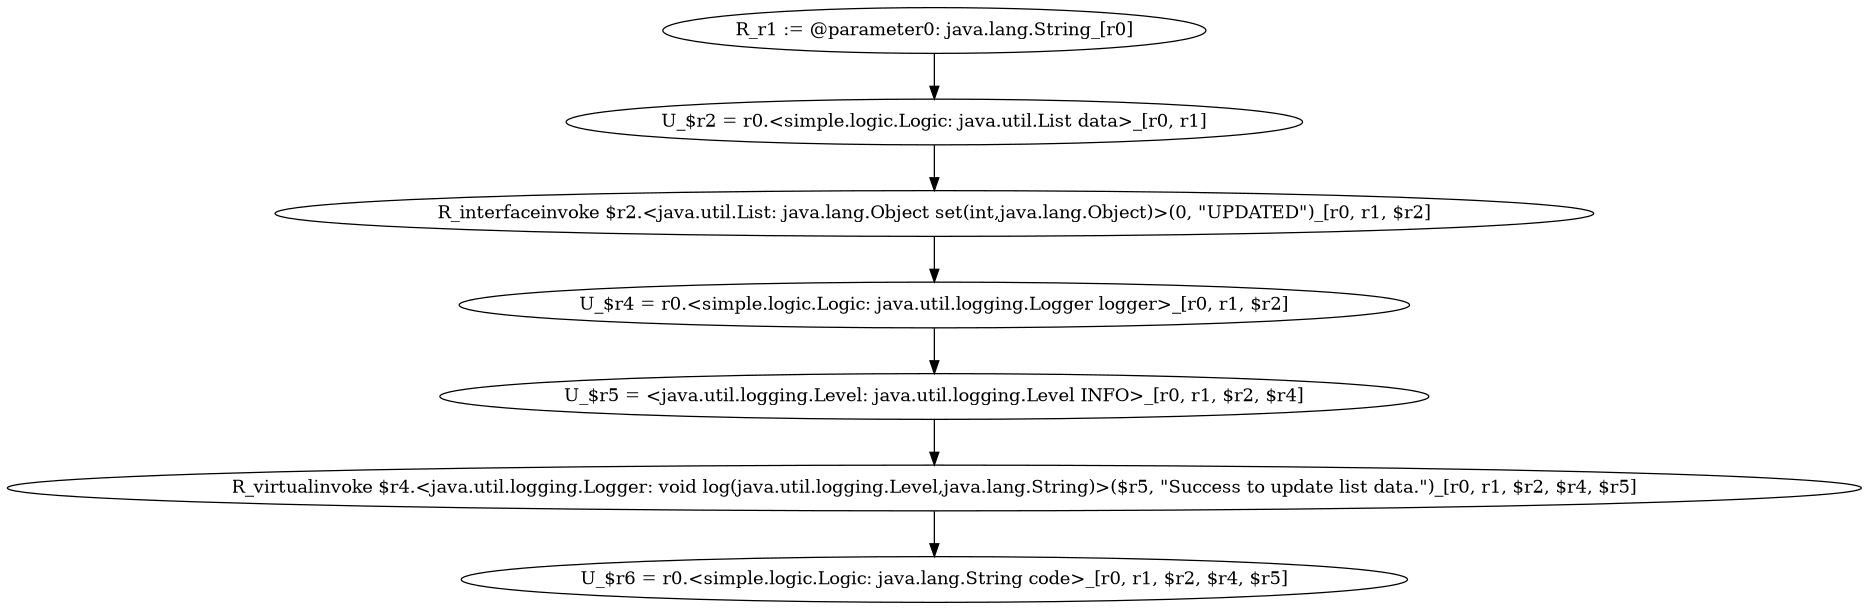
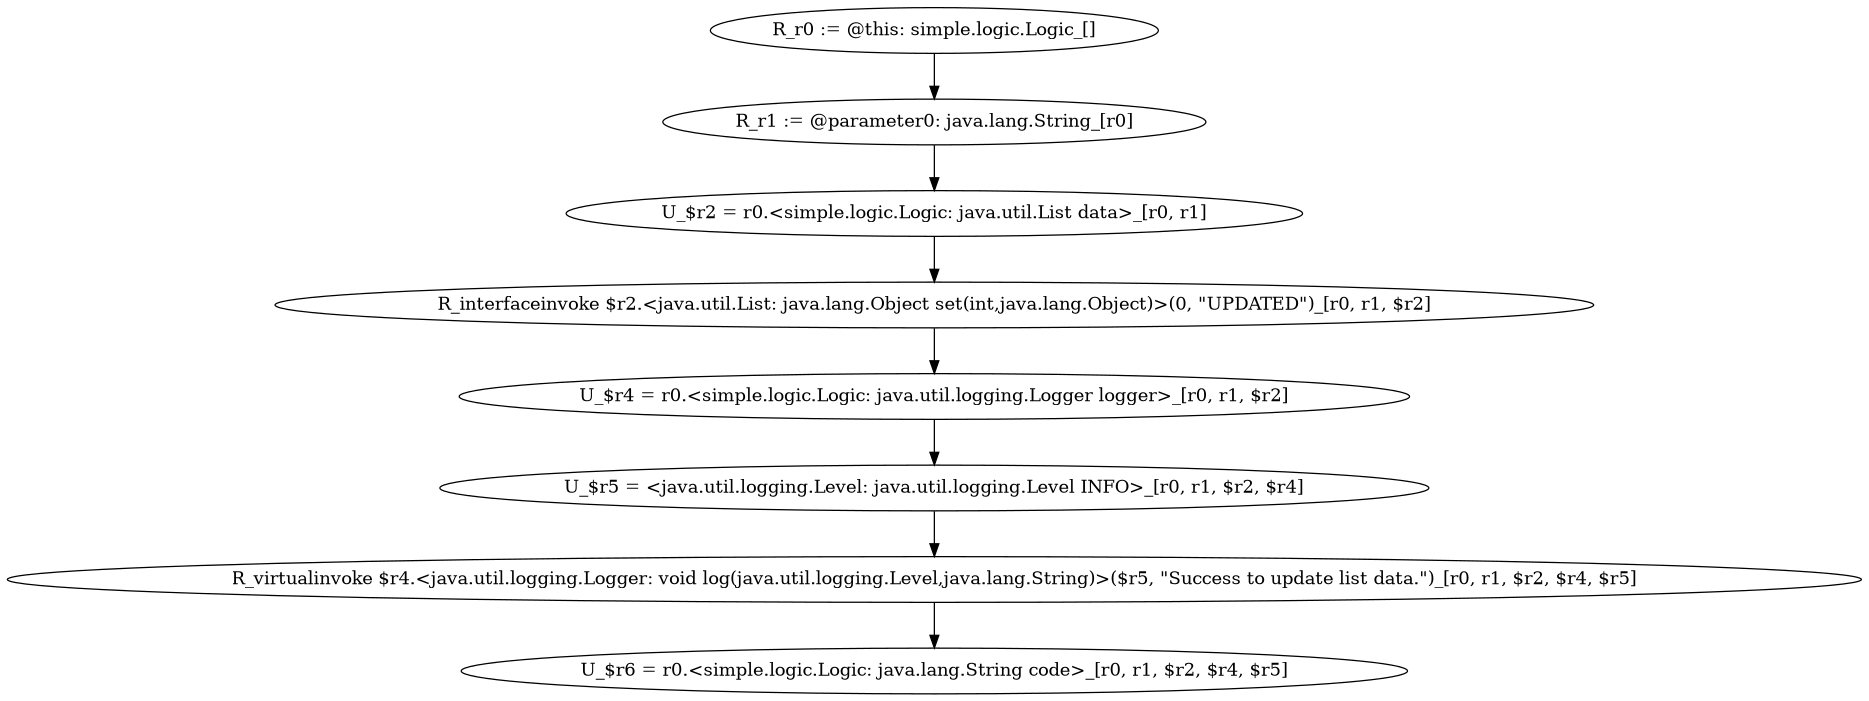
none -> (934, 30)
